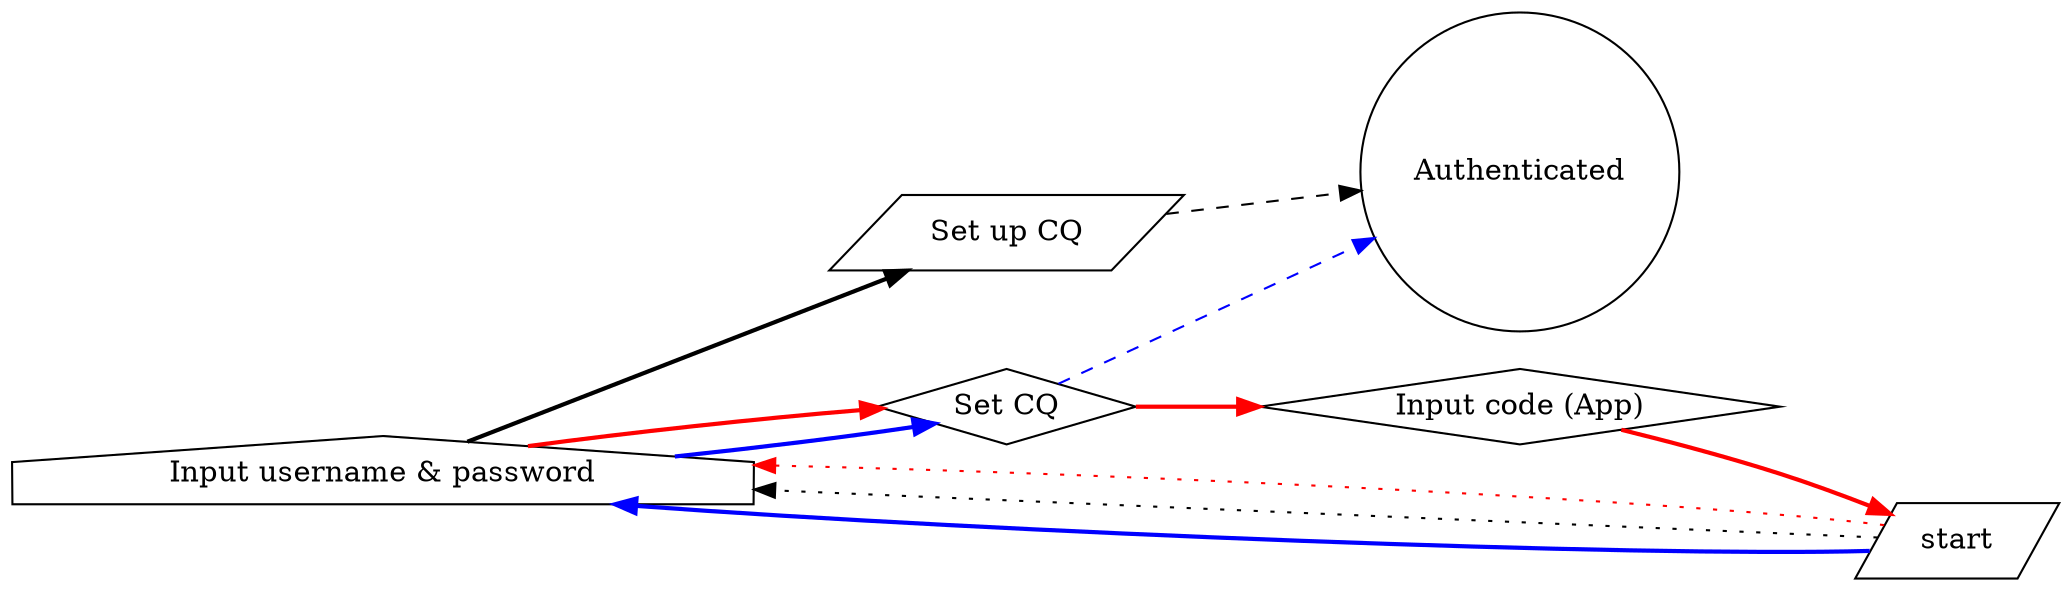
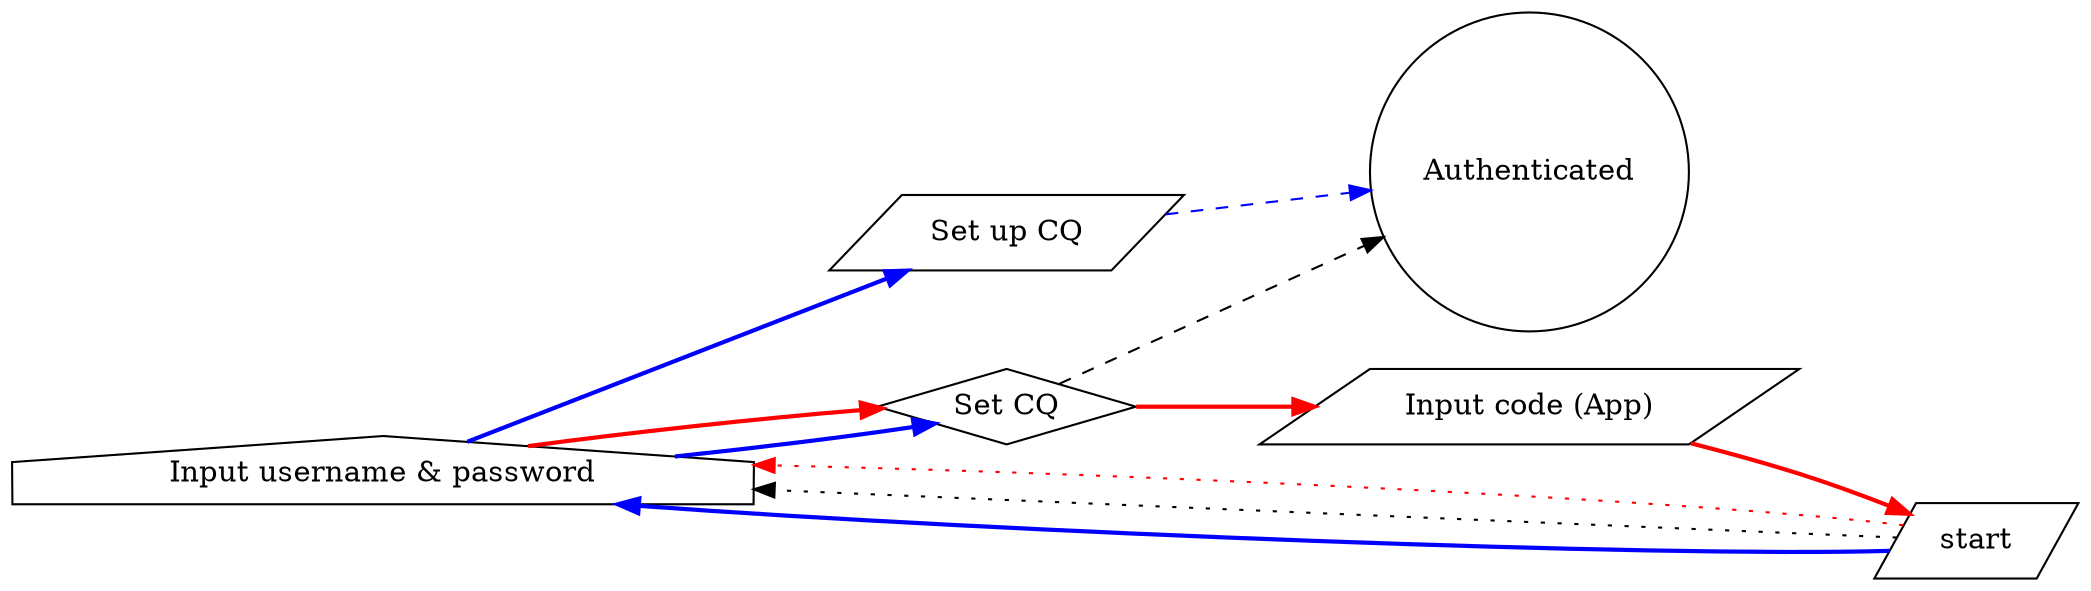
(1253, 204) -> (1258, 204)
(1207, 315) -> (1212, 315)
(677, 360) -> (677, 360)
(1520, 407) -> (1529, 407)
